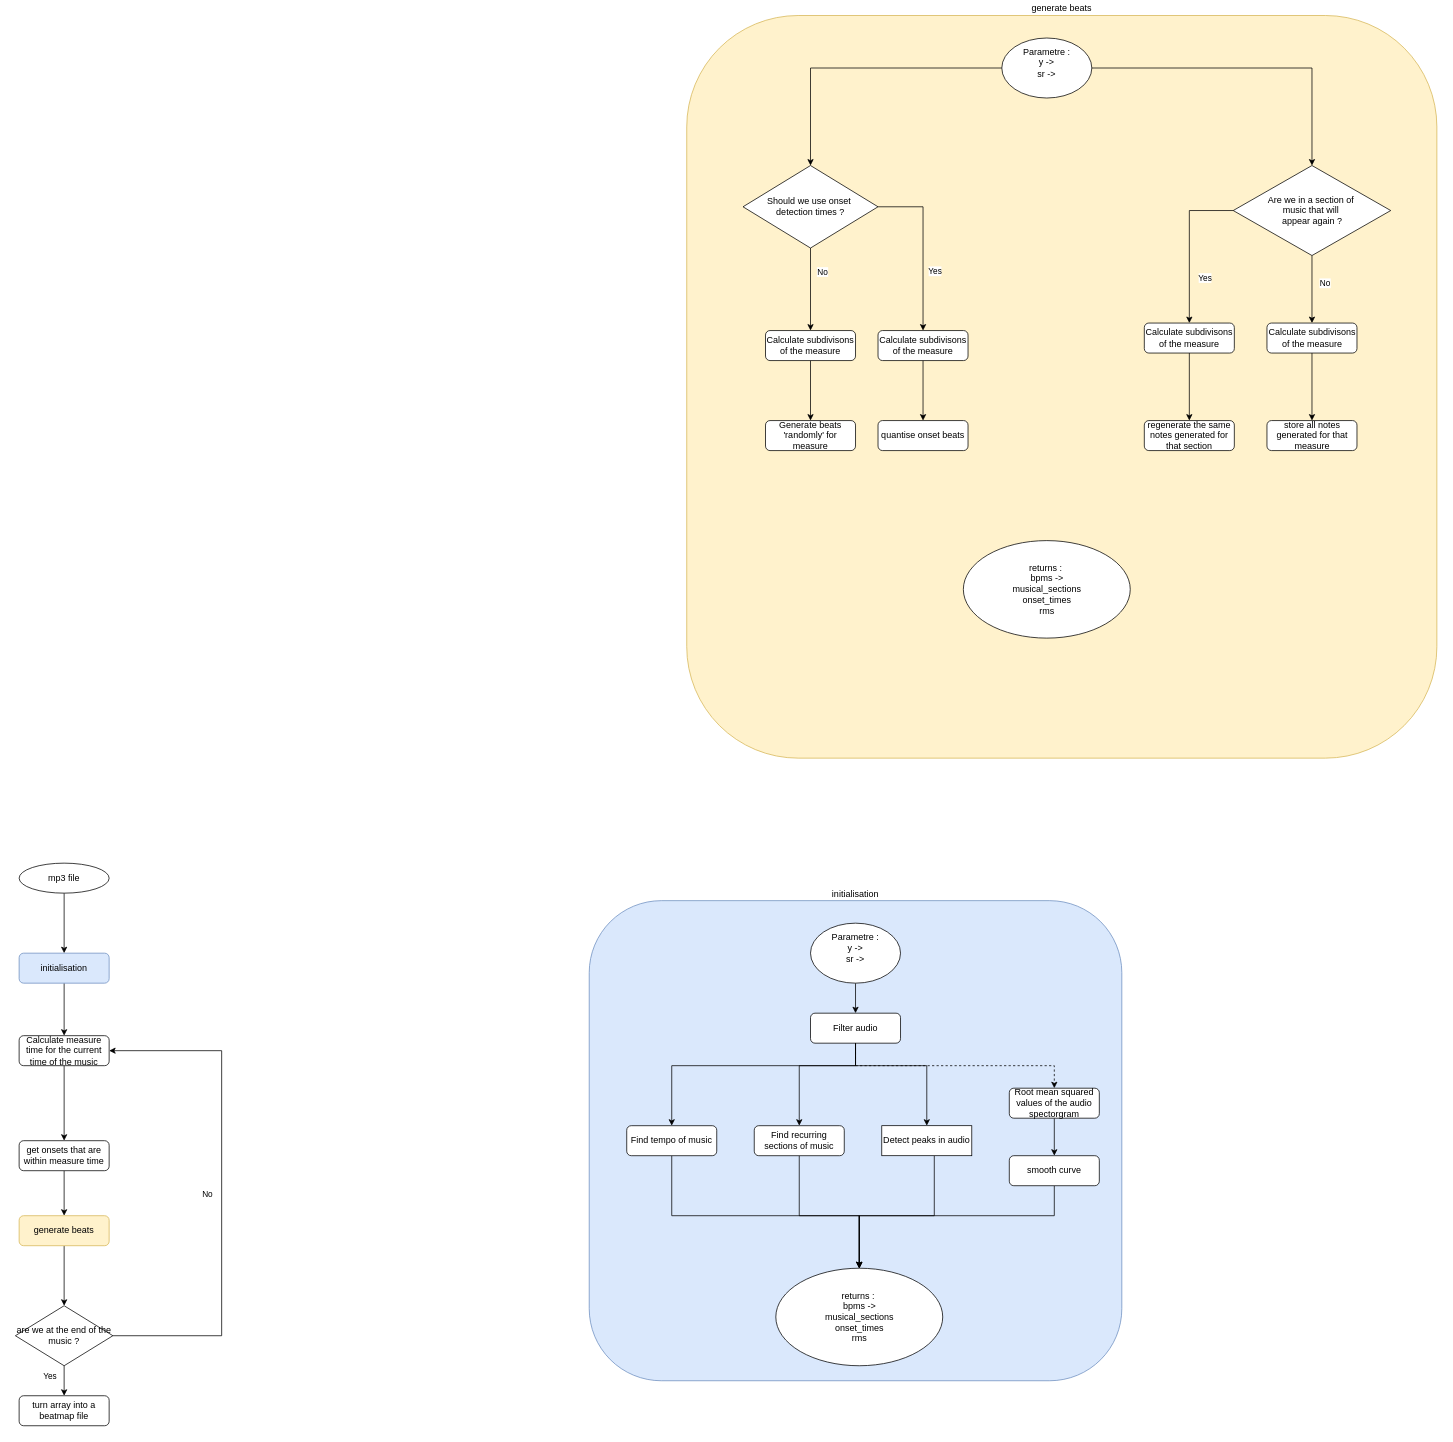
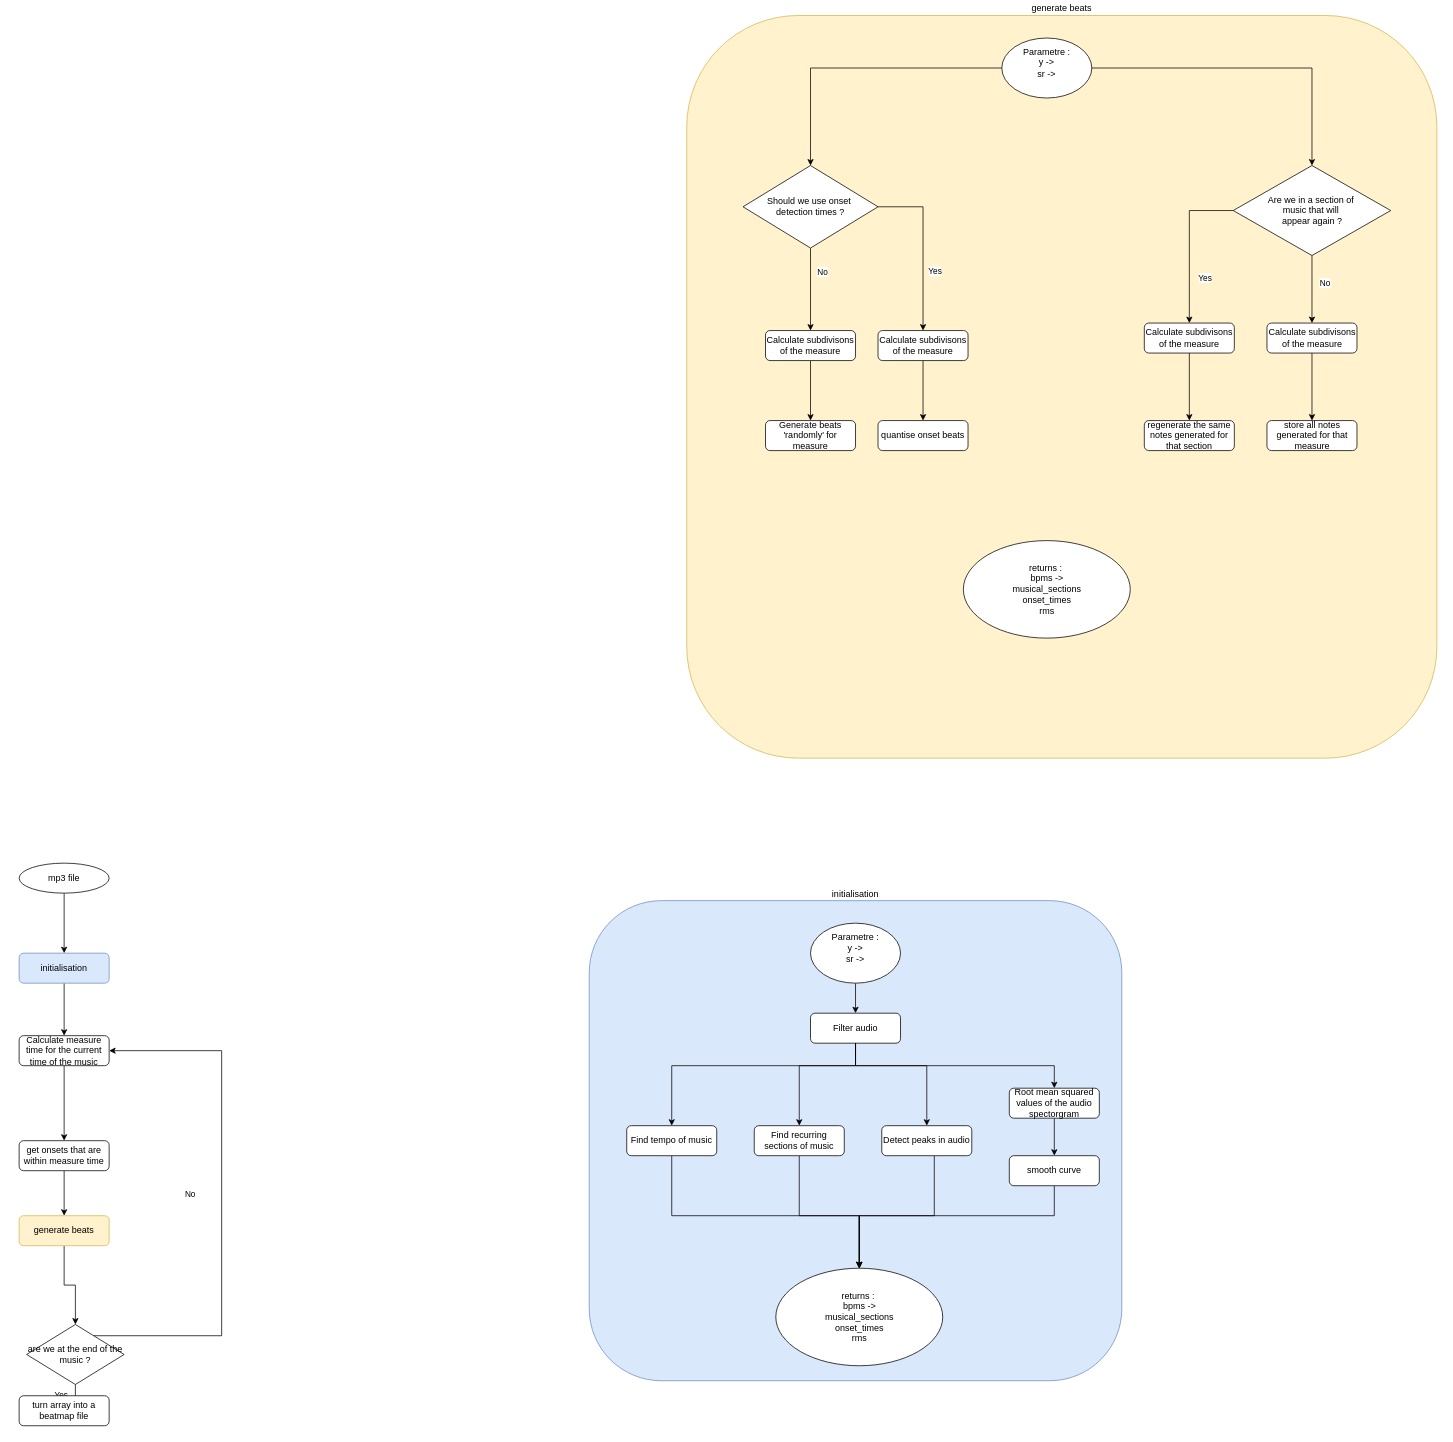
(999, 1065) -> (999, 1065)
(927, 1140) -> (927, 1140)
(64, 1335) -> (75, 1354)
